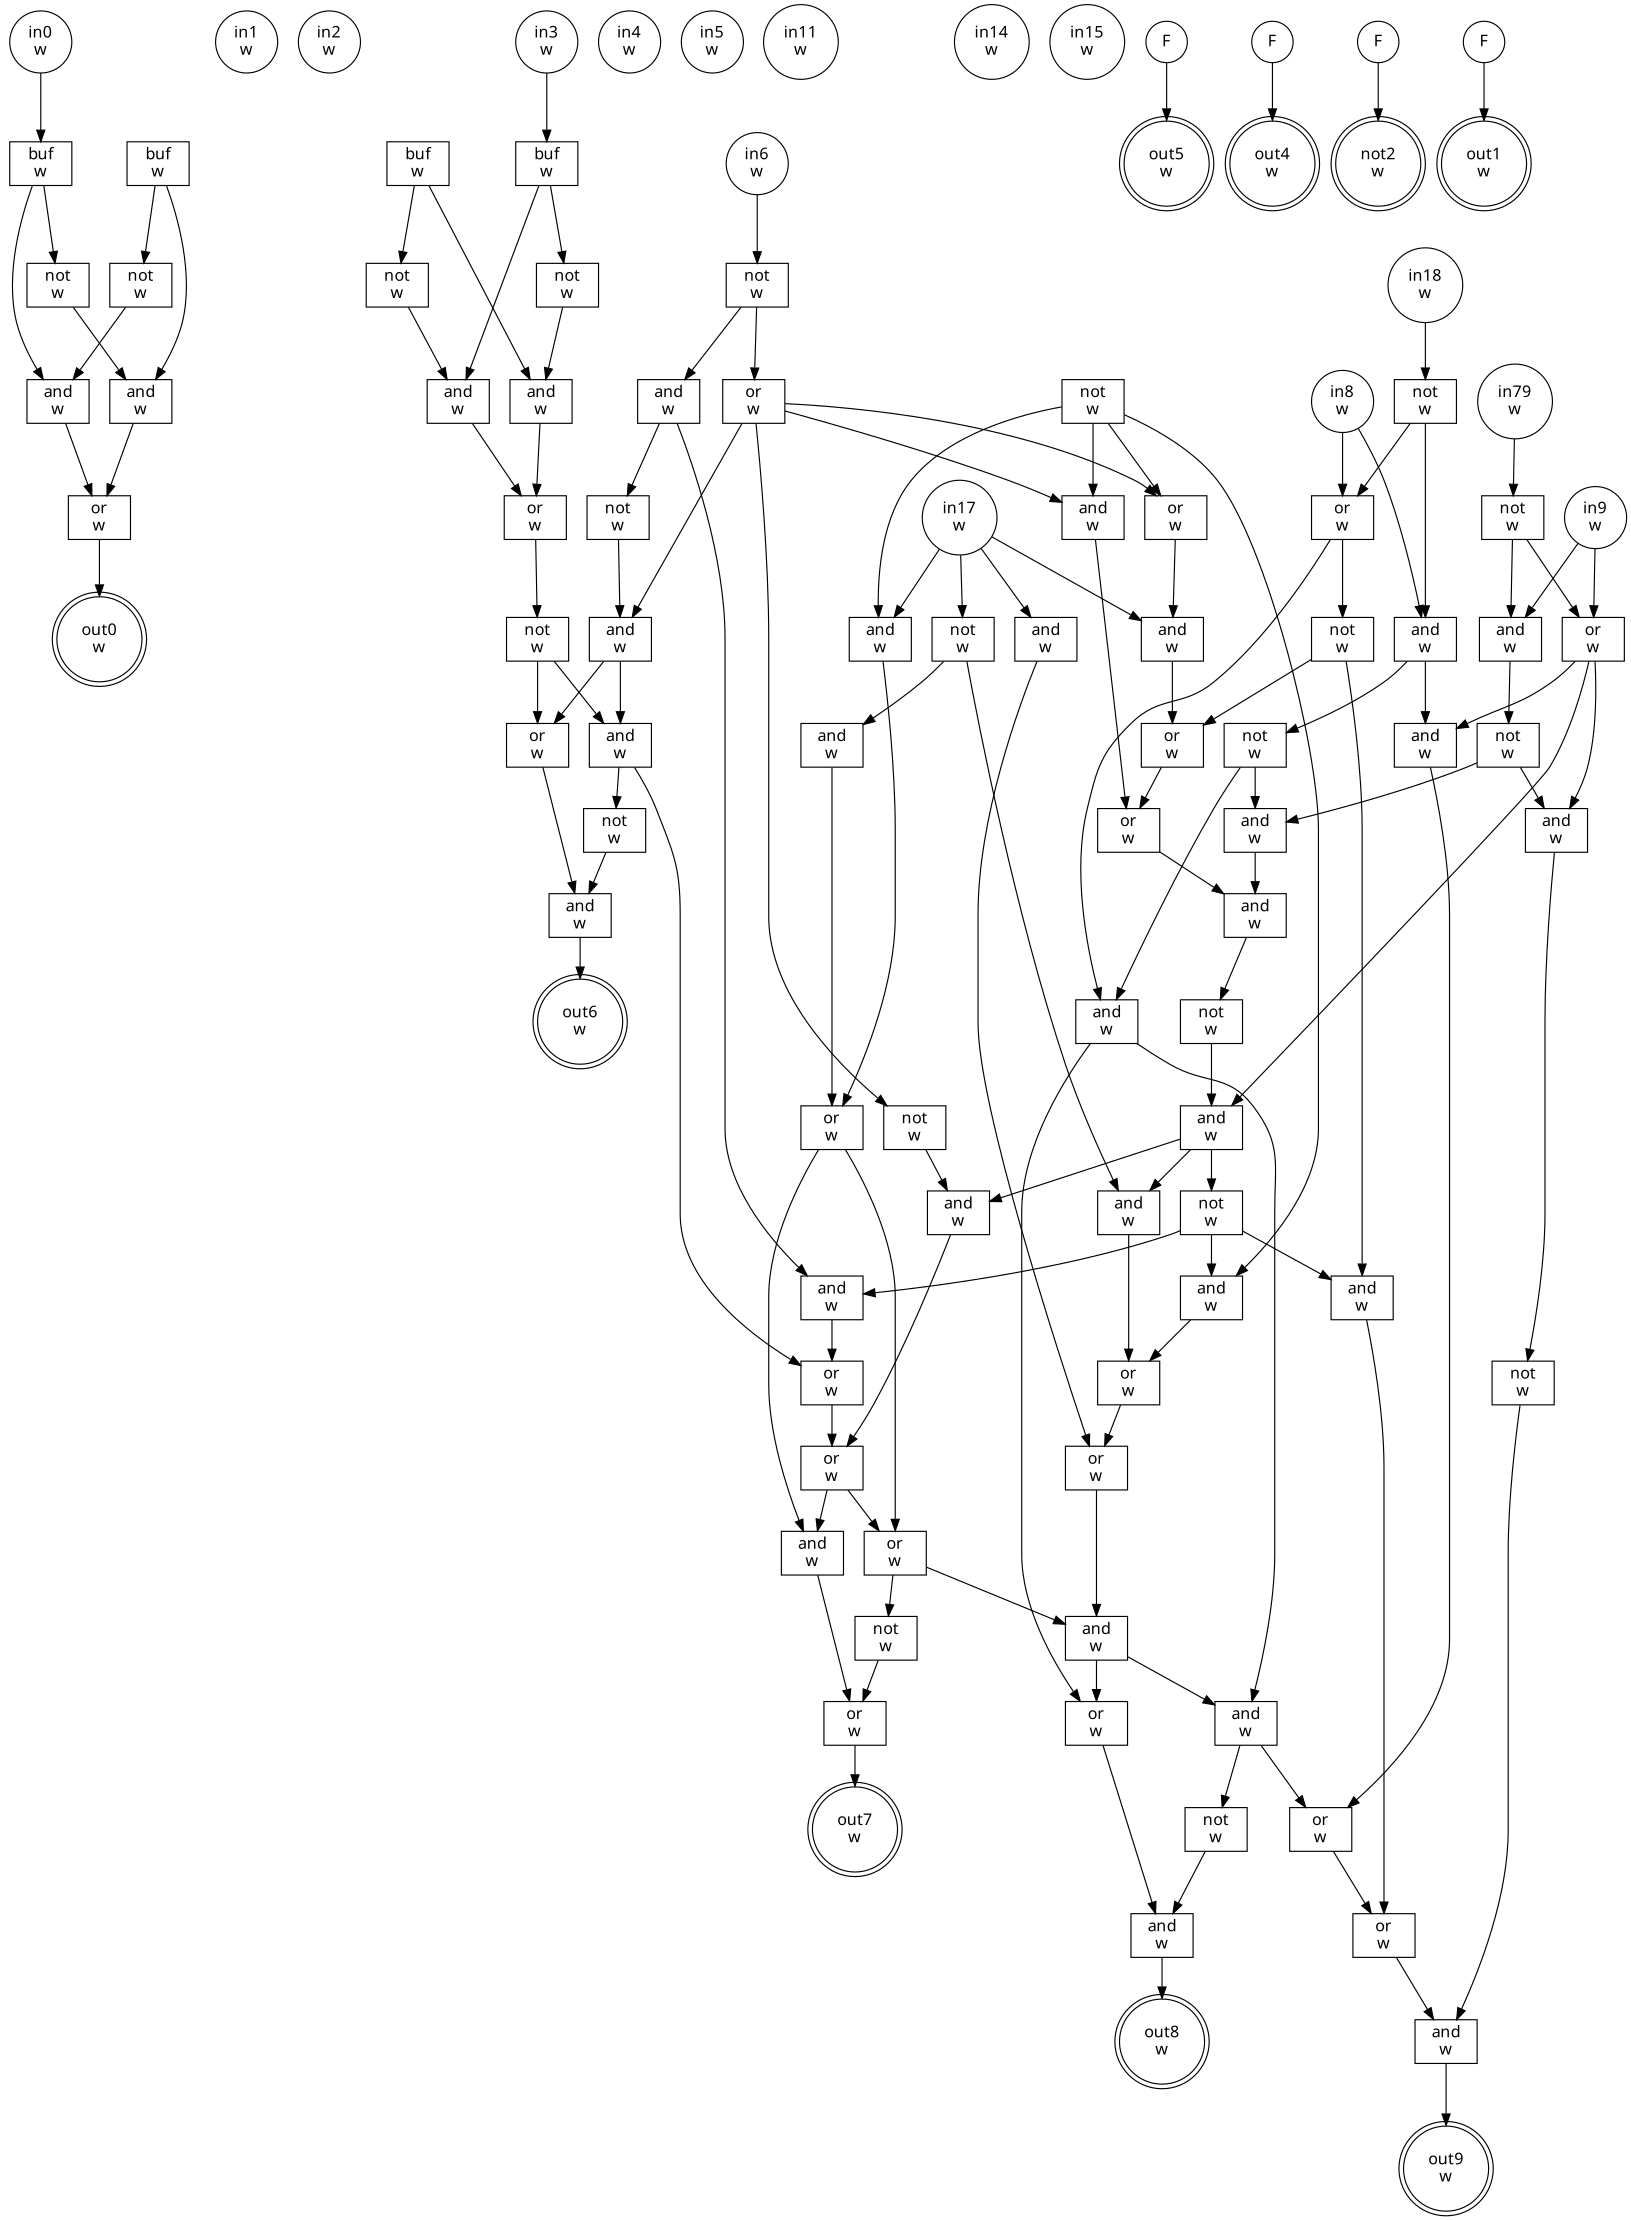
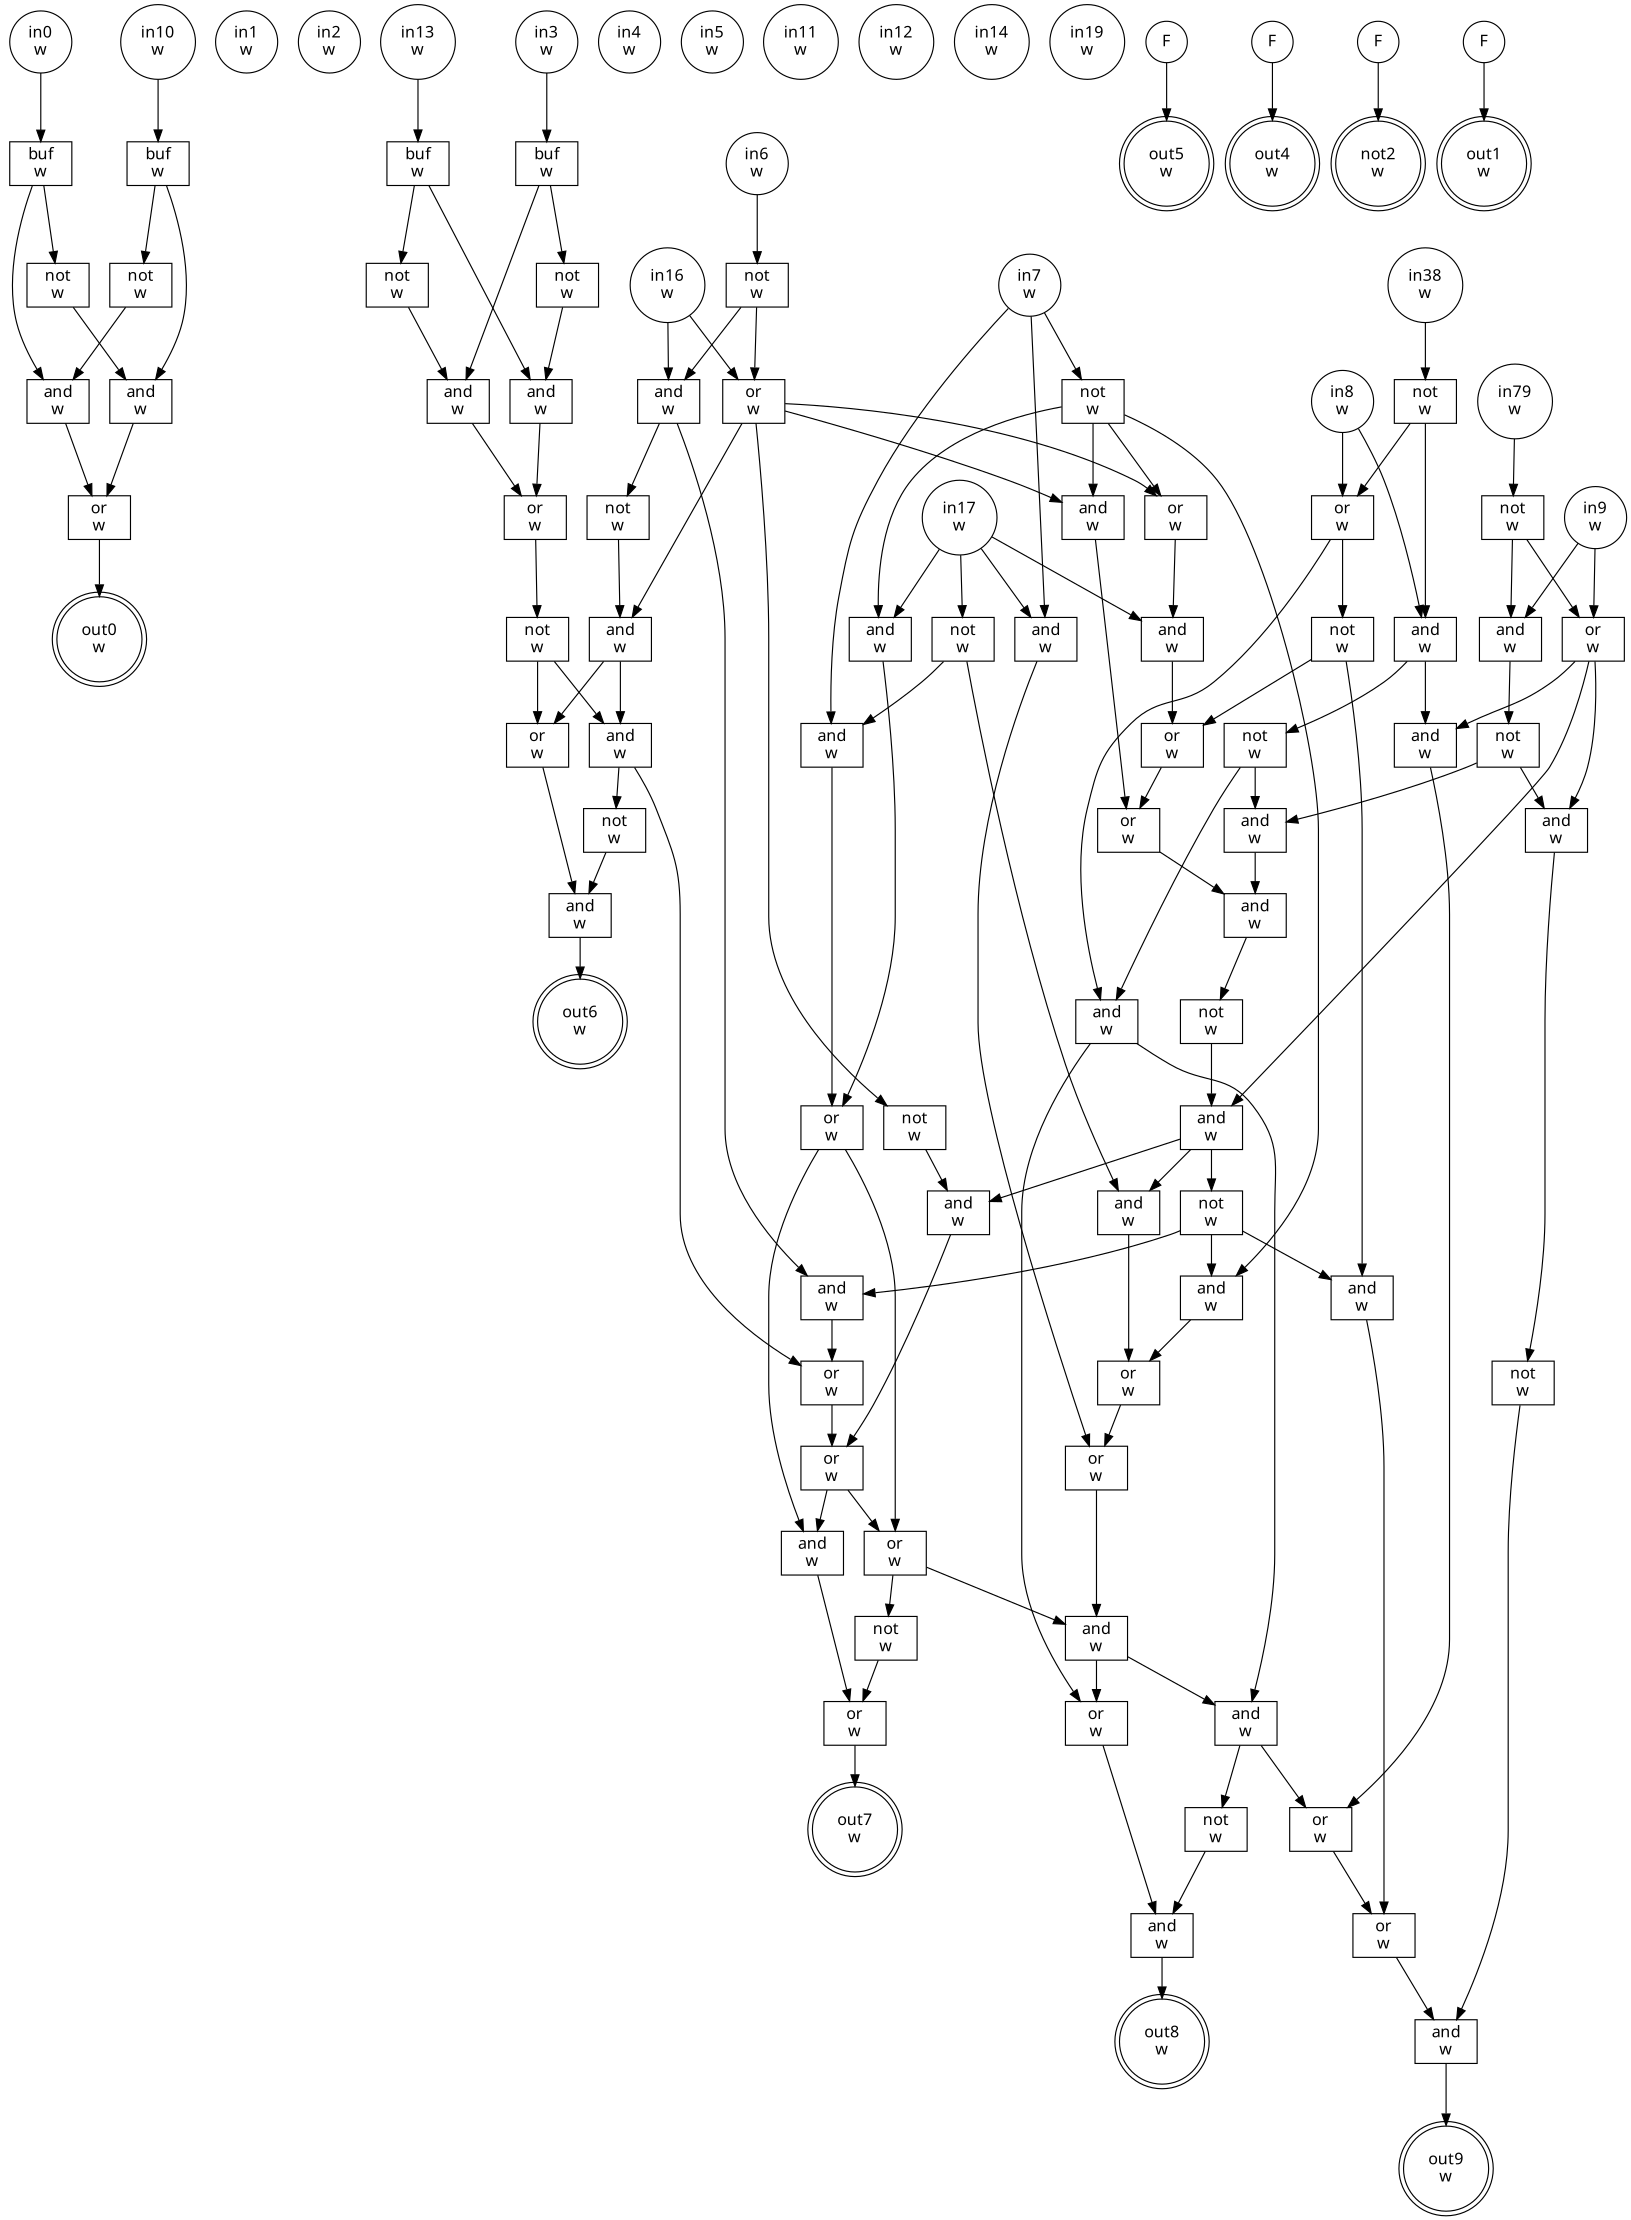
none -> (158, 42)
none -> (418, 42)
none -> (896, 42)
(1087, 42) -> (1087, 42)
none -> (668, 285)
none -> (1030, 285)
(1425, 285) -> (1425, 285)
